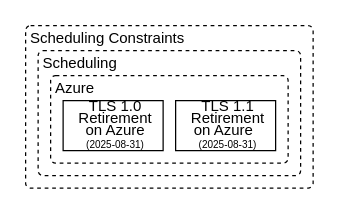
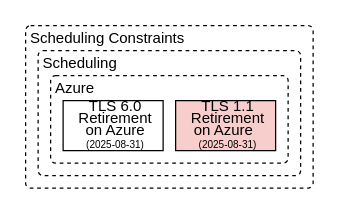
(116, 126) -> (116, 126)
(226, 126) -> (226, 126)
